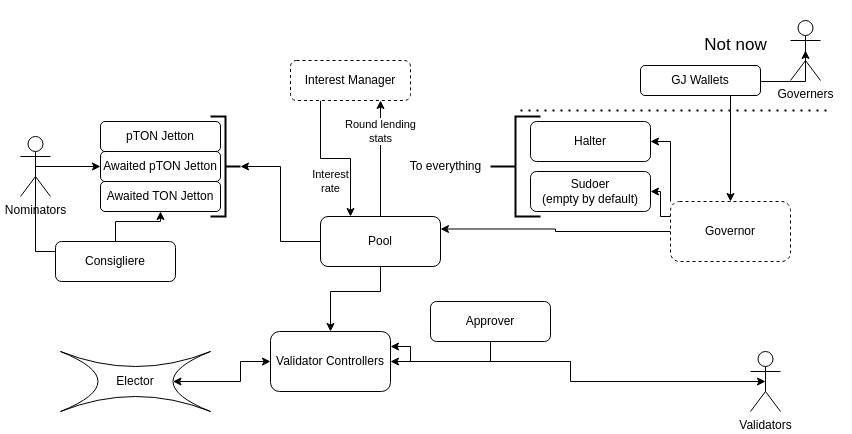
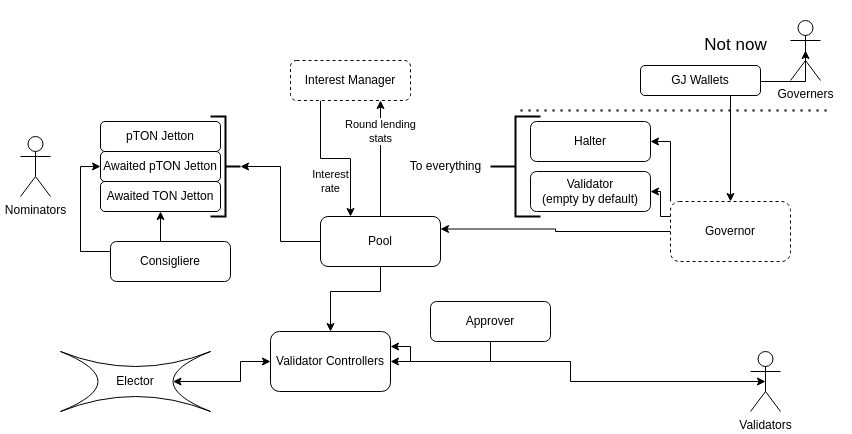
(591, 192) -> (591, 192)
(116, 262) -> (171, 262)
